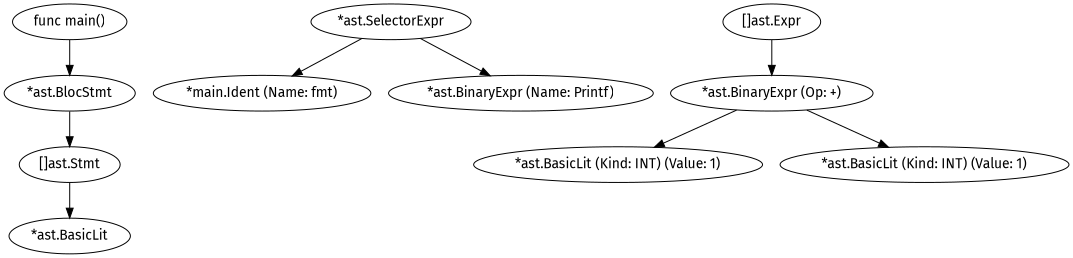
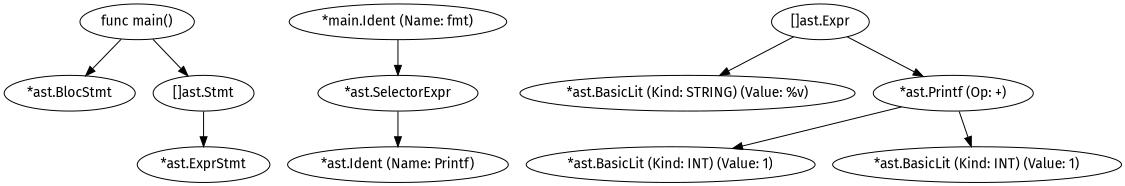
(331, 55) -> (398, 53)
(521, 93) -> (398, 165)
none -> (688, 93)
(772, 93) -> (953, 93)
(70, 124) -> (167, 54)
(70, 236) -> (204, 165)
